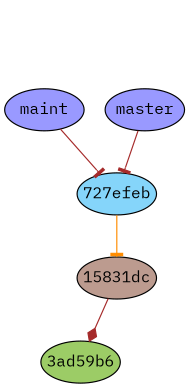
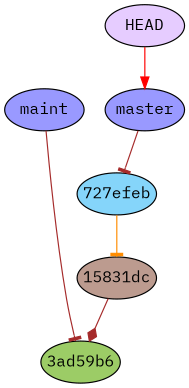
none -> (145, 26)
(79, 150) -> (57, 233)
